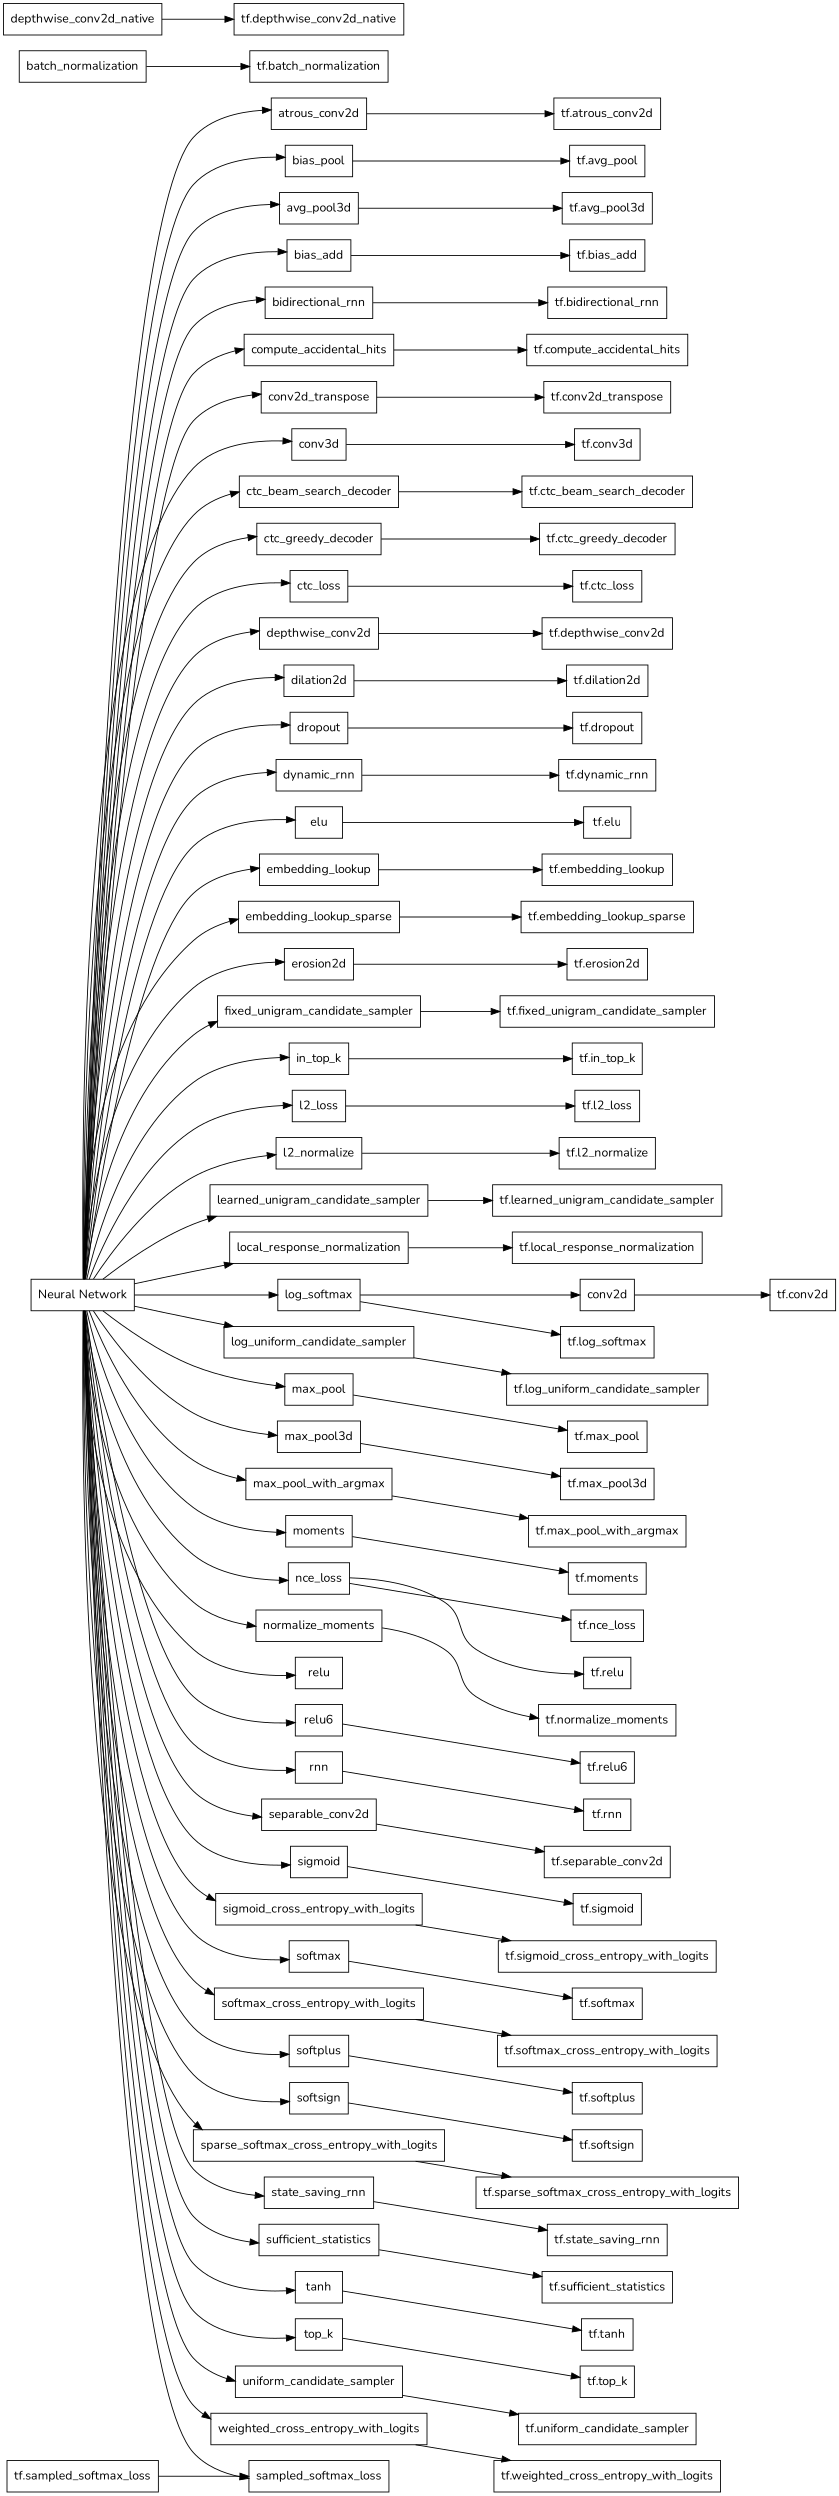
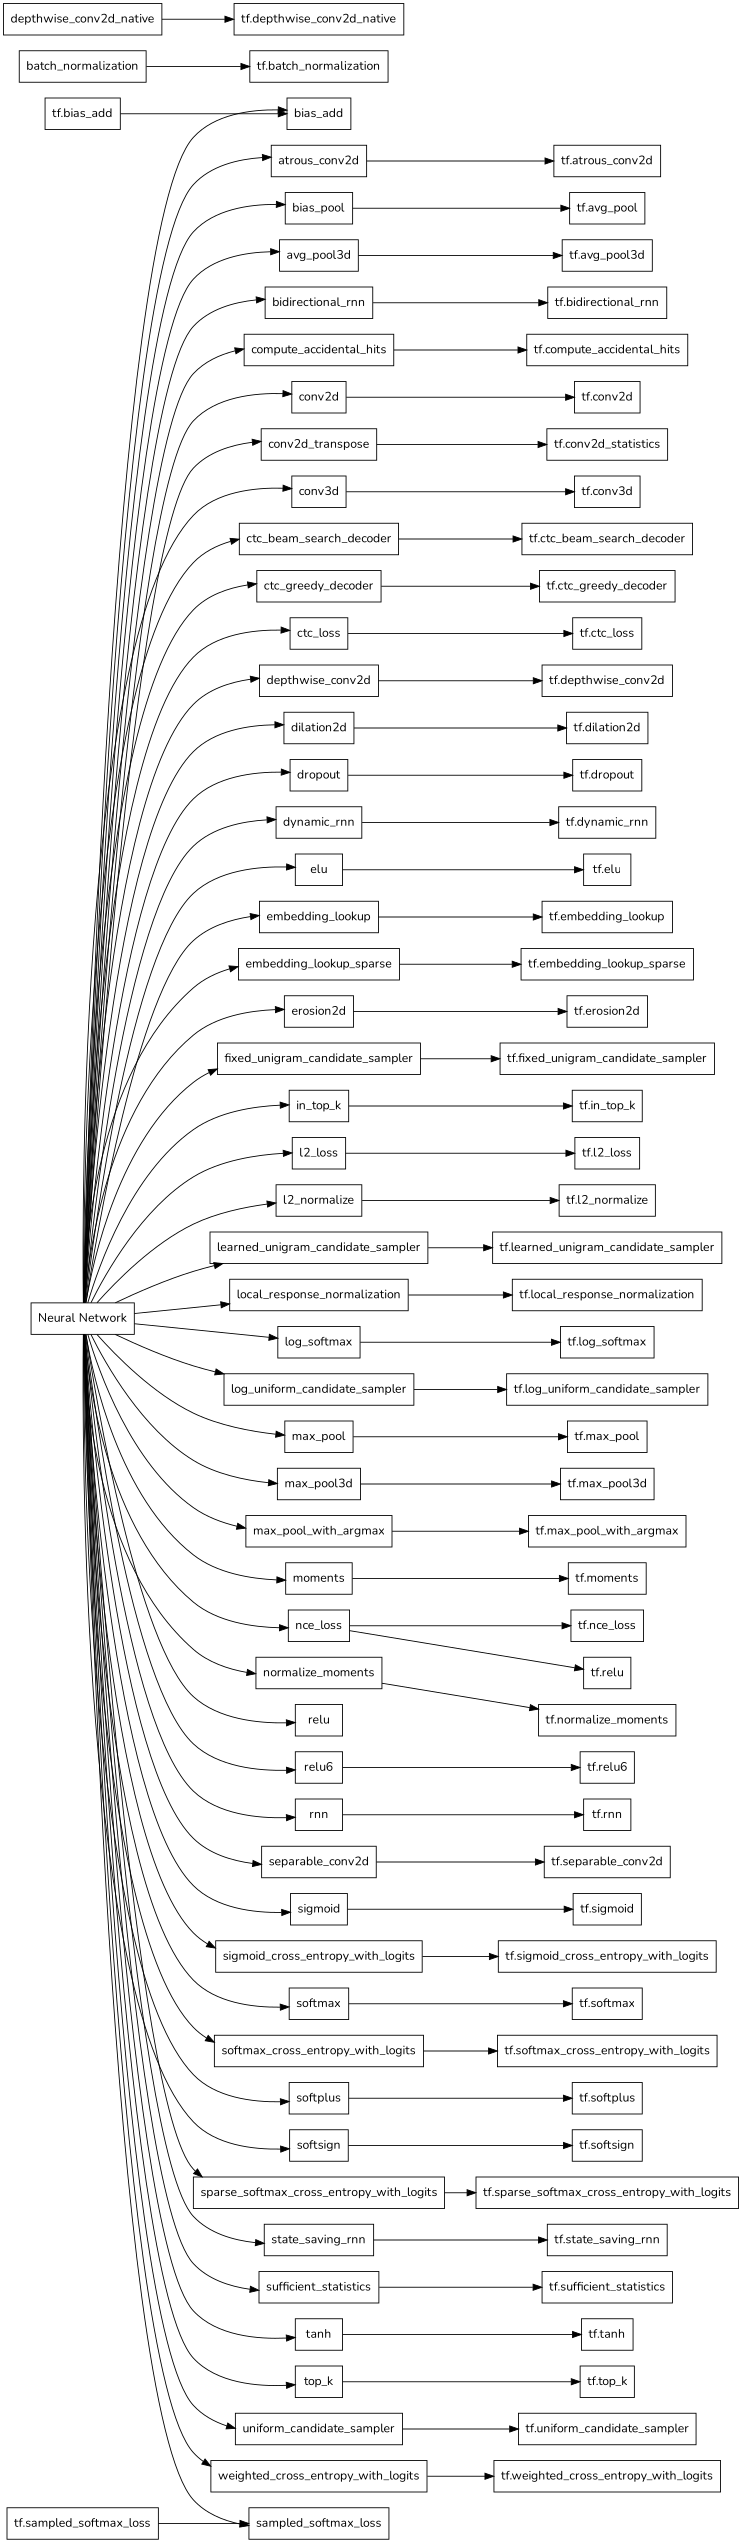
(456, 256) -> (199, 114)
(607, 397) -> (607, 444)
(466, 1295) -> (138, 663)
